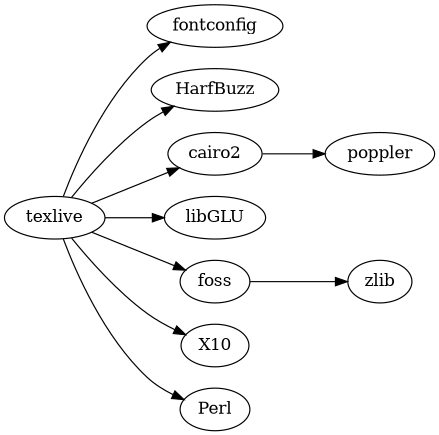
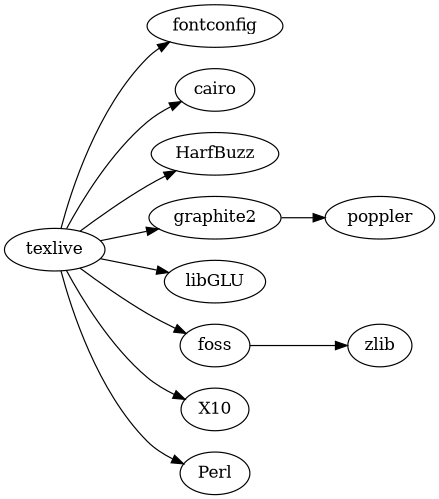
none -> (215, 90)
(215, 154) -> (215, 218)
